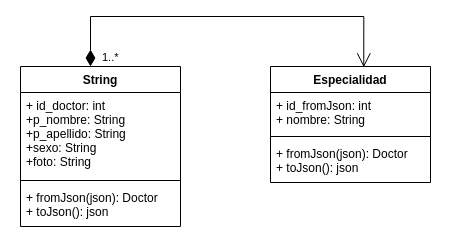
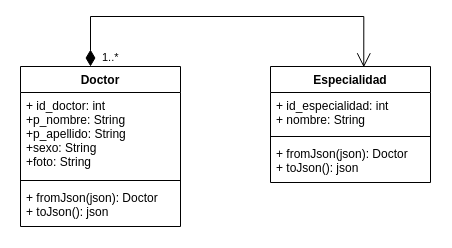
(100, 80) -> (100, 80)
(329, 106) -> (337, 106)
